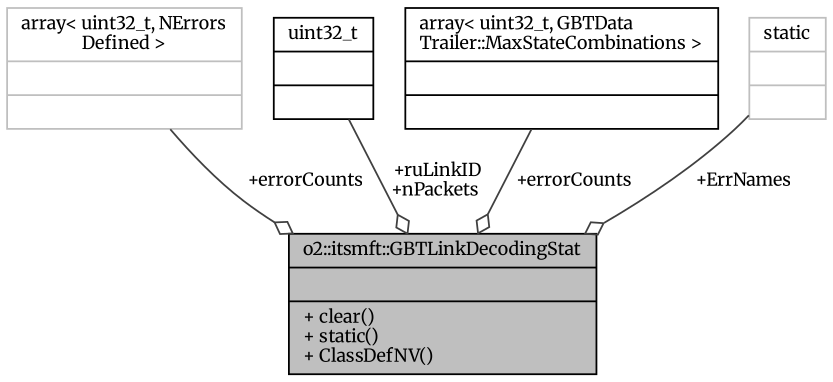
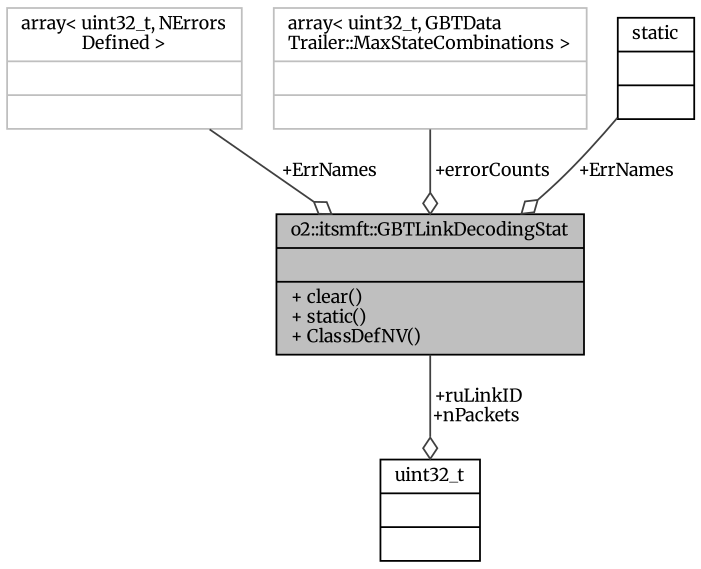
(562, 68) -> (430, 68)
(788, 68) -> (656, 68)
(373, 167) -> (430, 396)
(304, 181) -> (328, 172)
